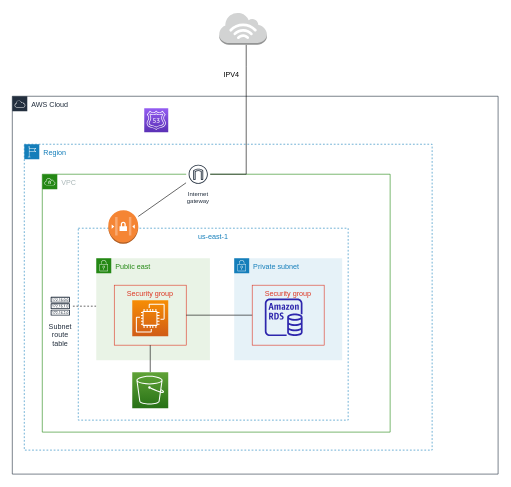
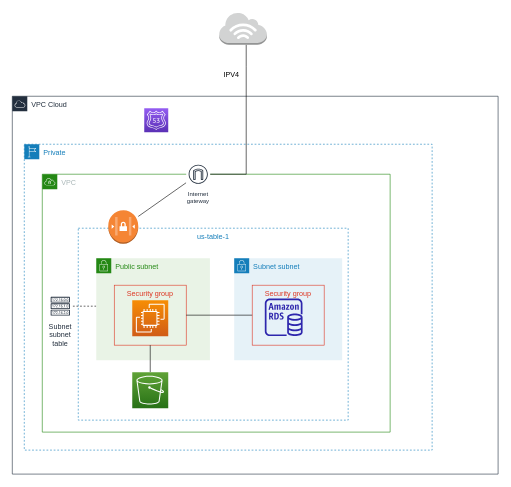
(48, 105) -> (48, 105)
(55, 153) -> (57, 153)
(213, 236) -> (213, 236)
(135, 267) -> (139, 267)
(280, 267) -> (279, 267)
(60, 335) -> (60, 340)
